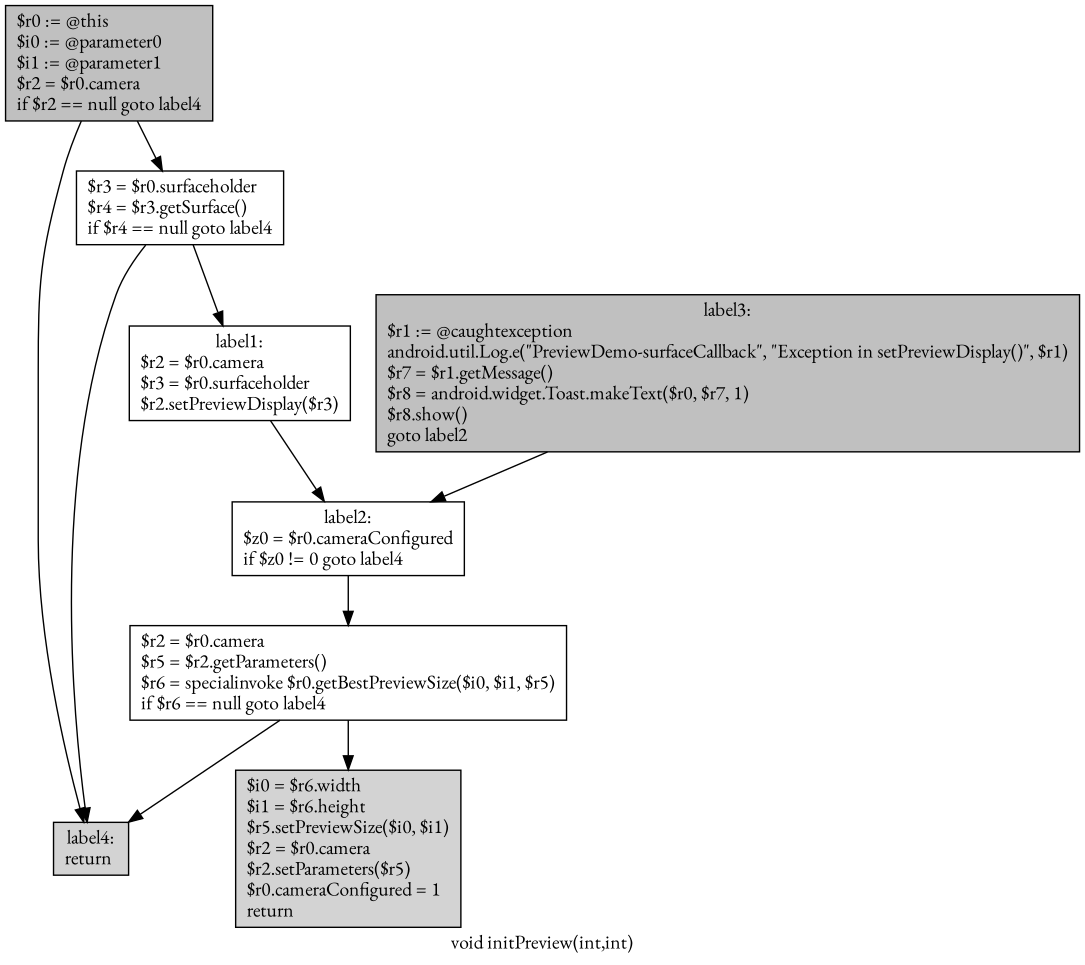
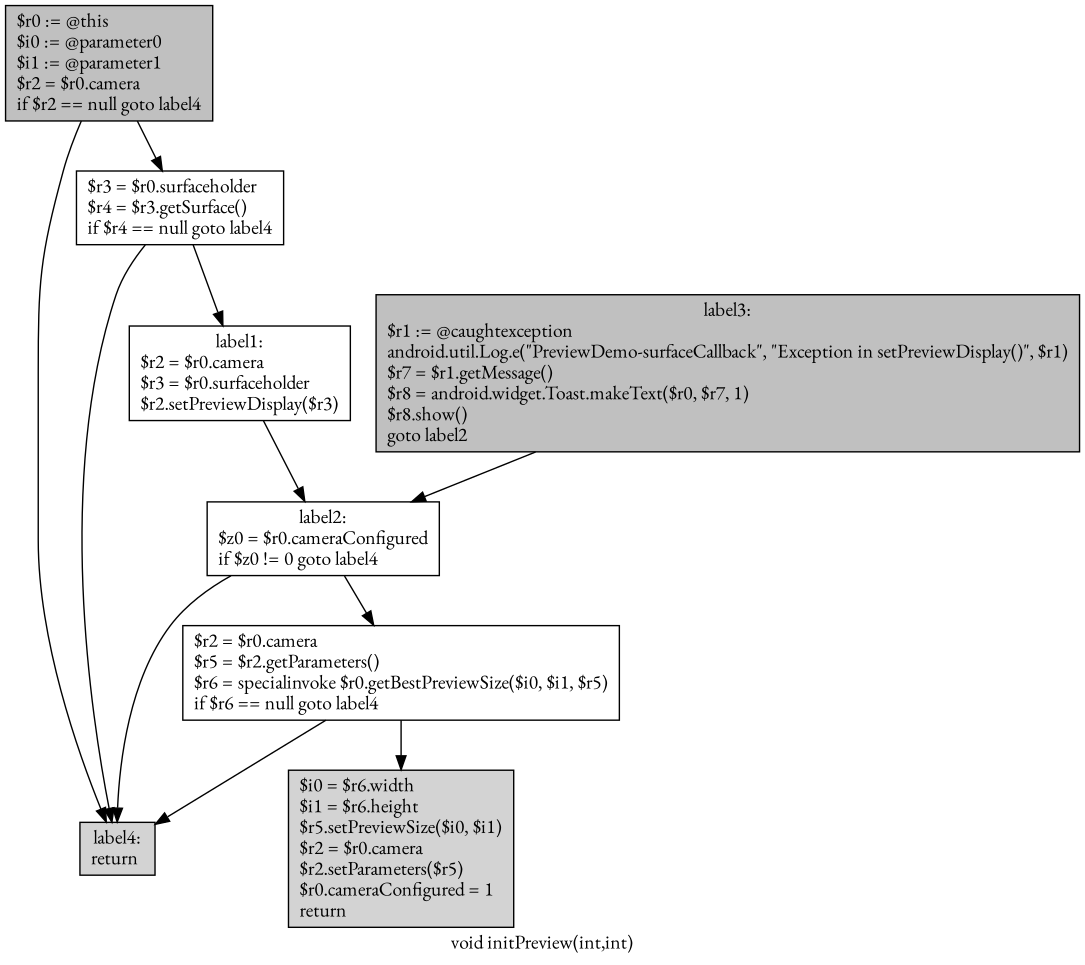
none -> (143, 675)
